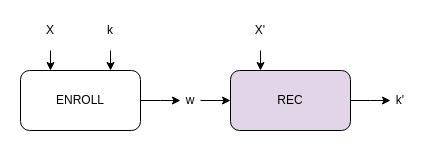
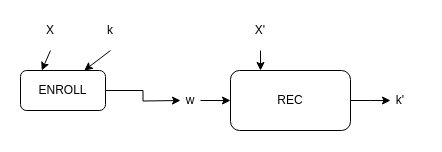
(81, 101) -> (63, 91)
(291, 101) -> (291, 101)
